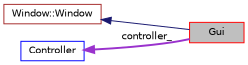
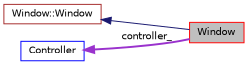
(217, 33) -> (217, 33)
